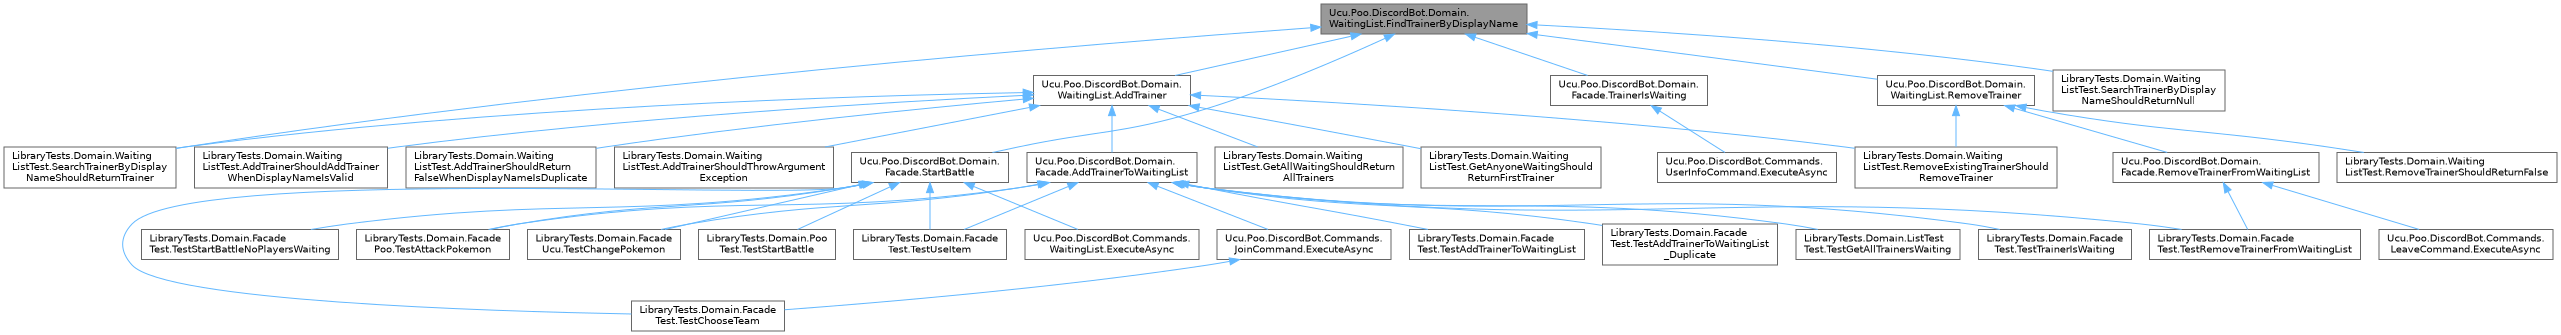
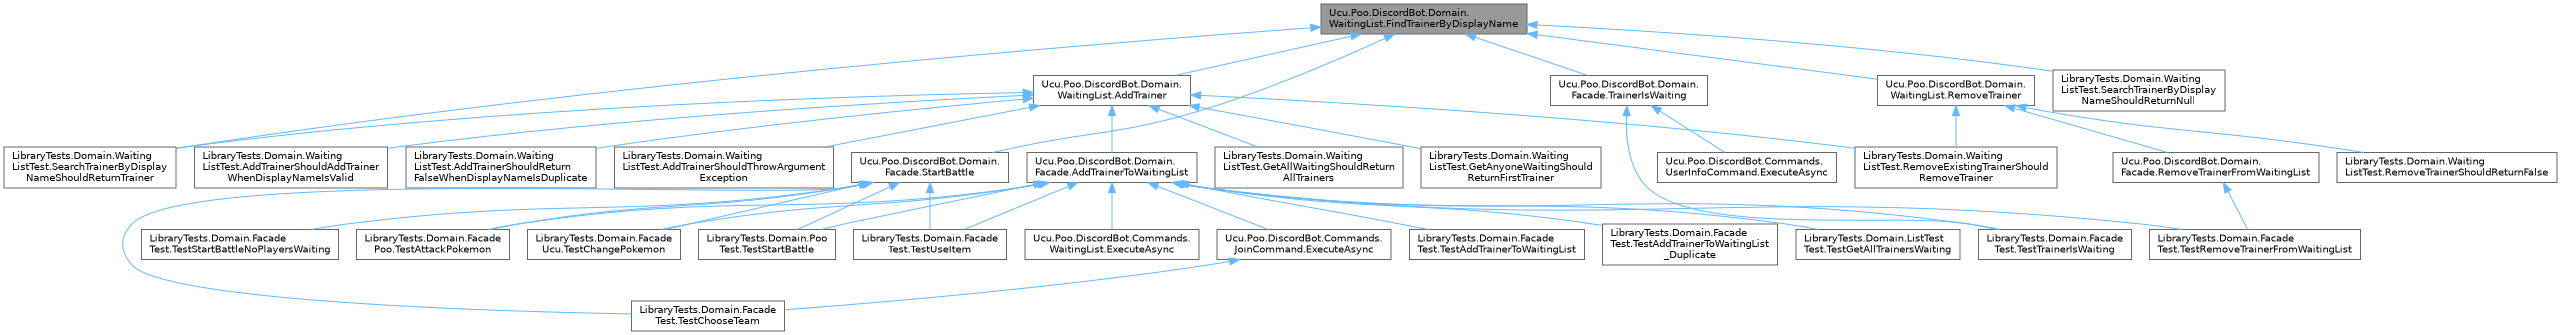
none -> (922, 208)
(1031, 210) -> (1112, 211)
none -> (1803, 220)
(2466, 244) -> none
